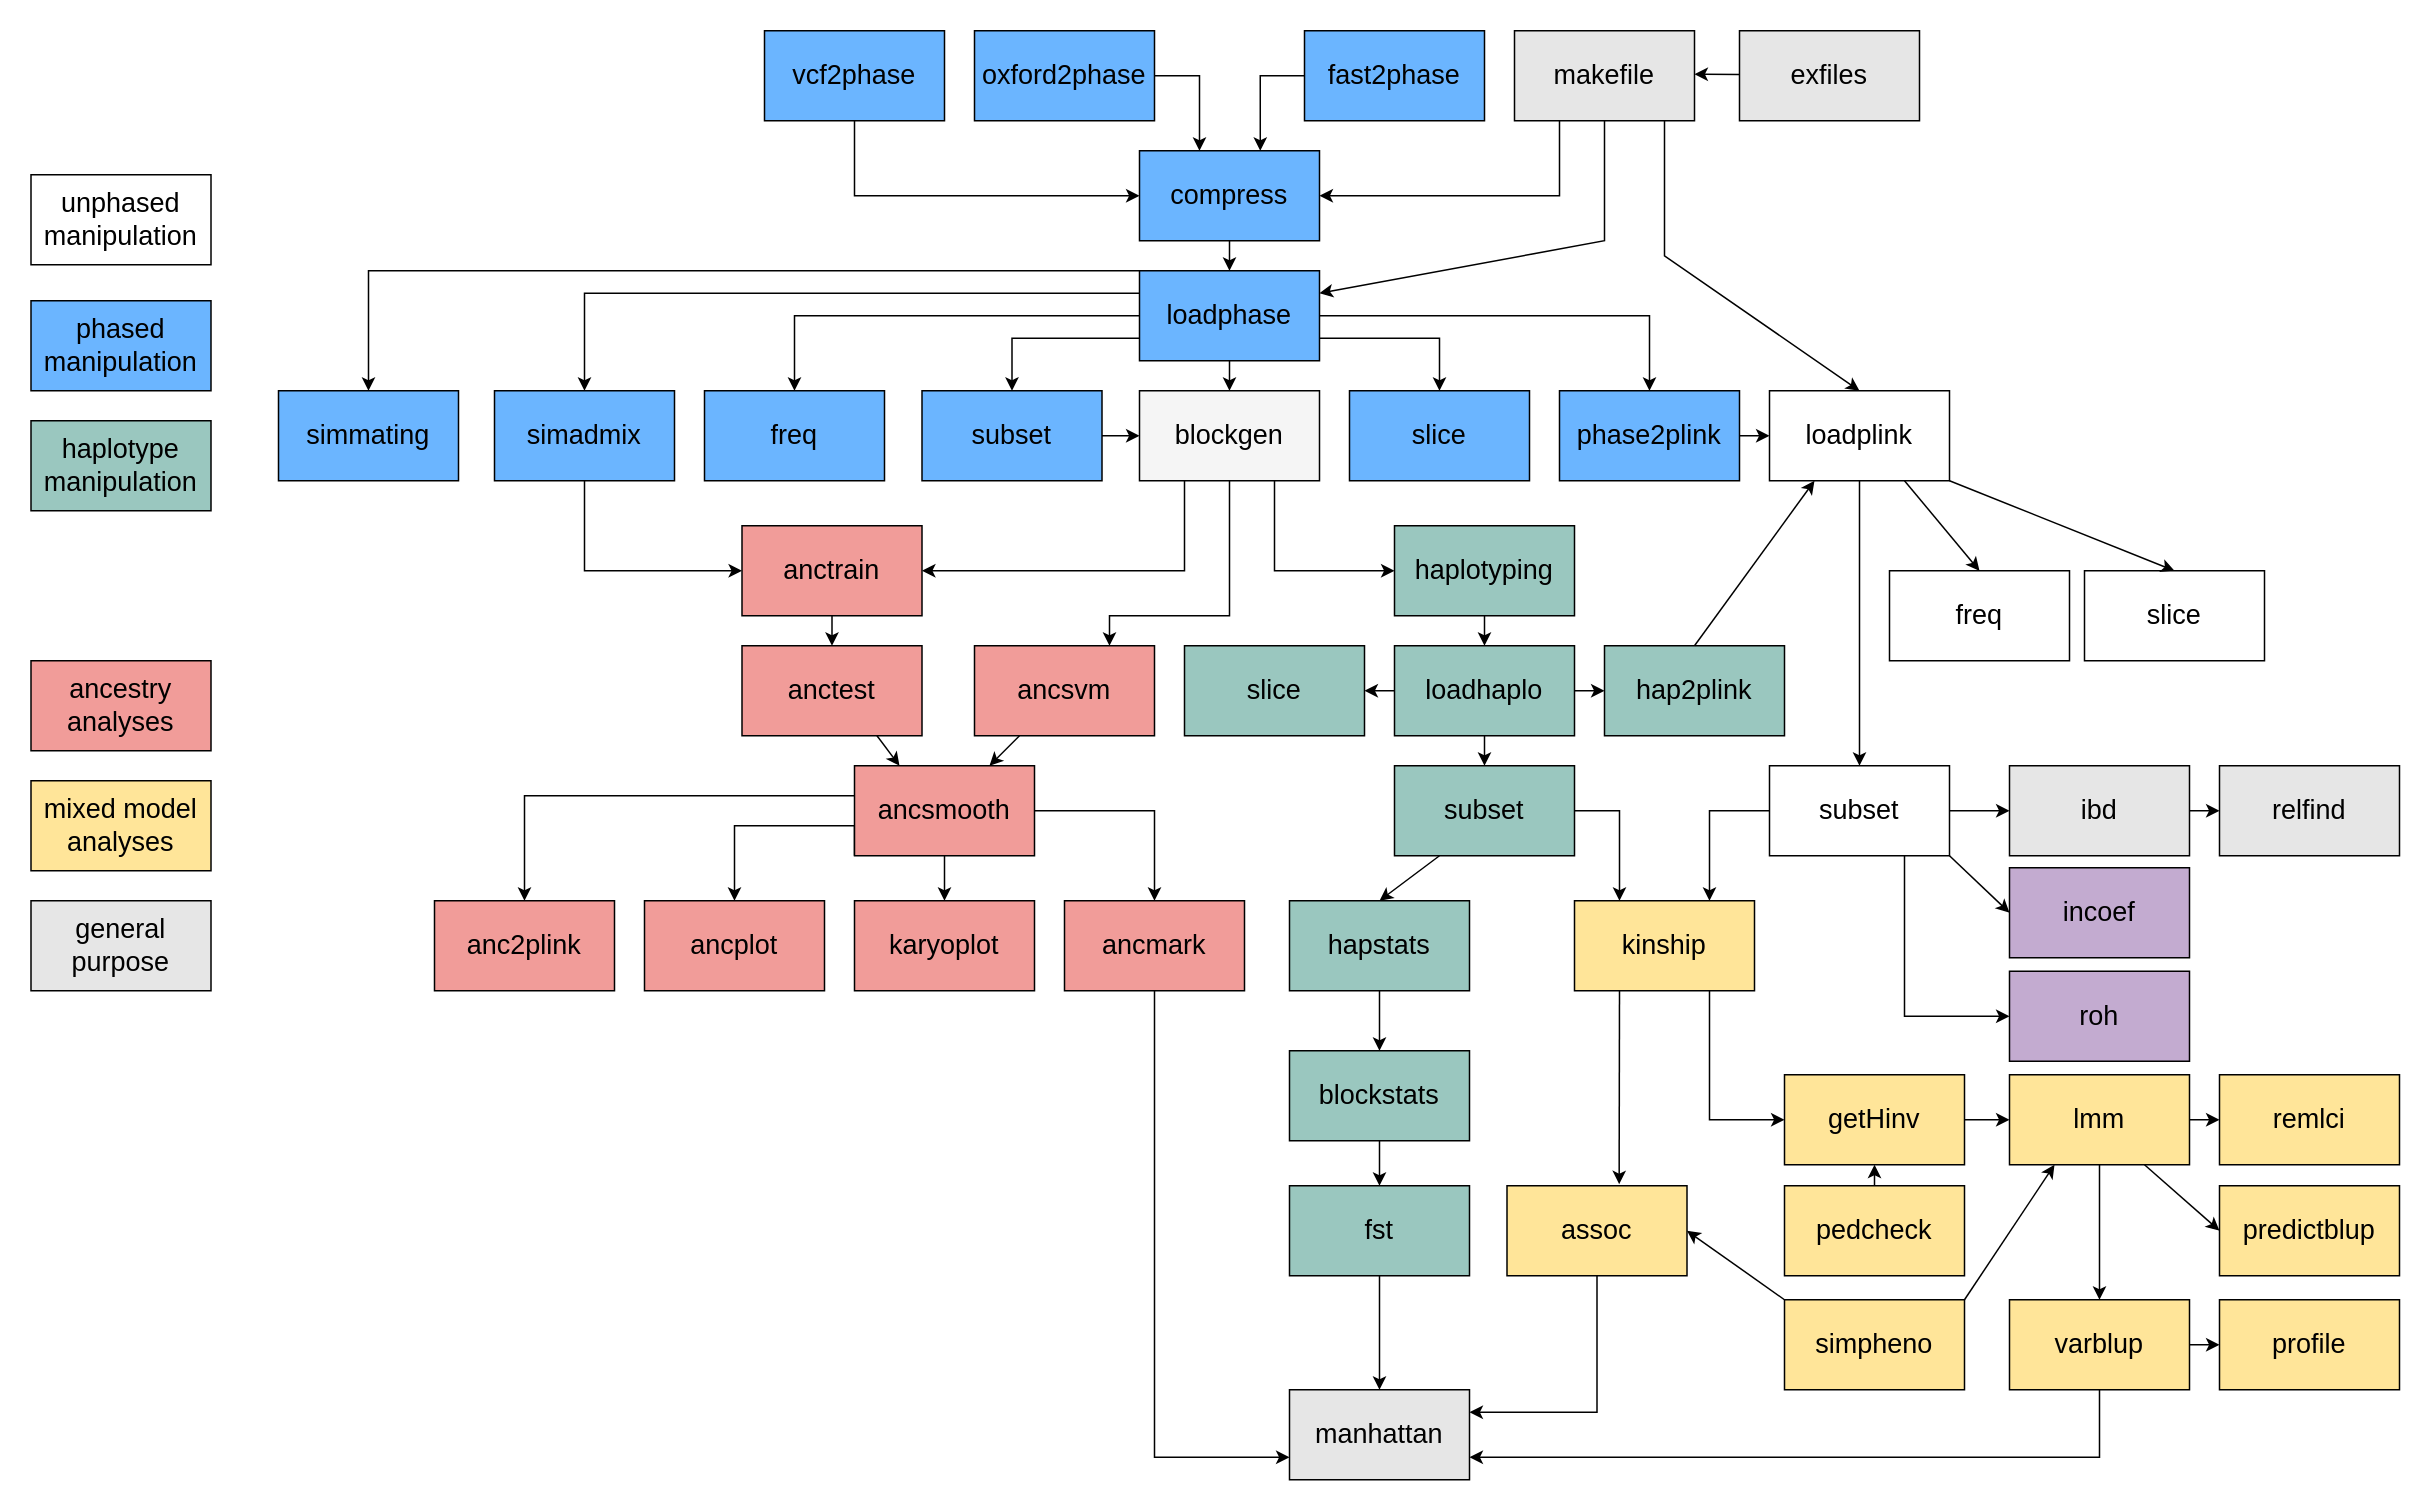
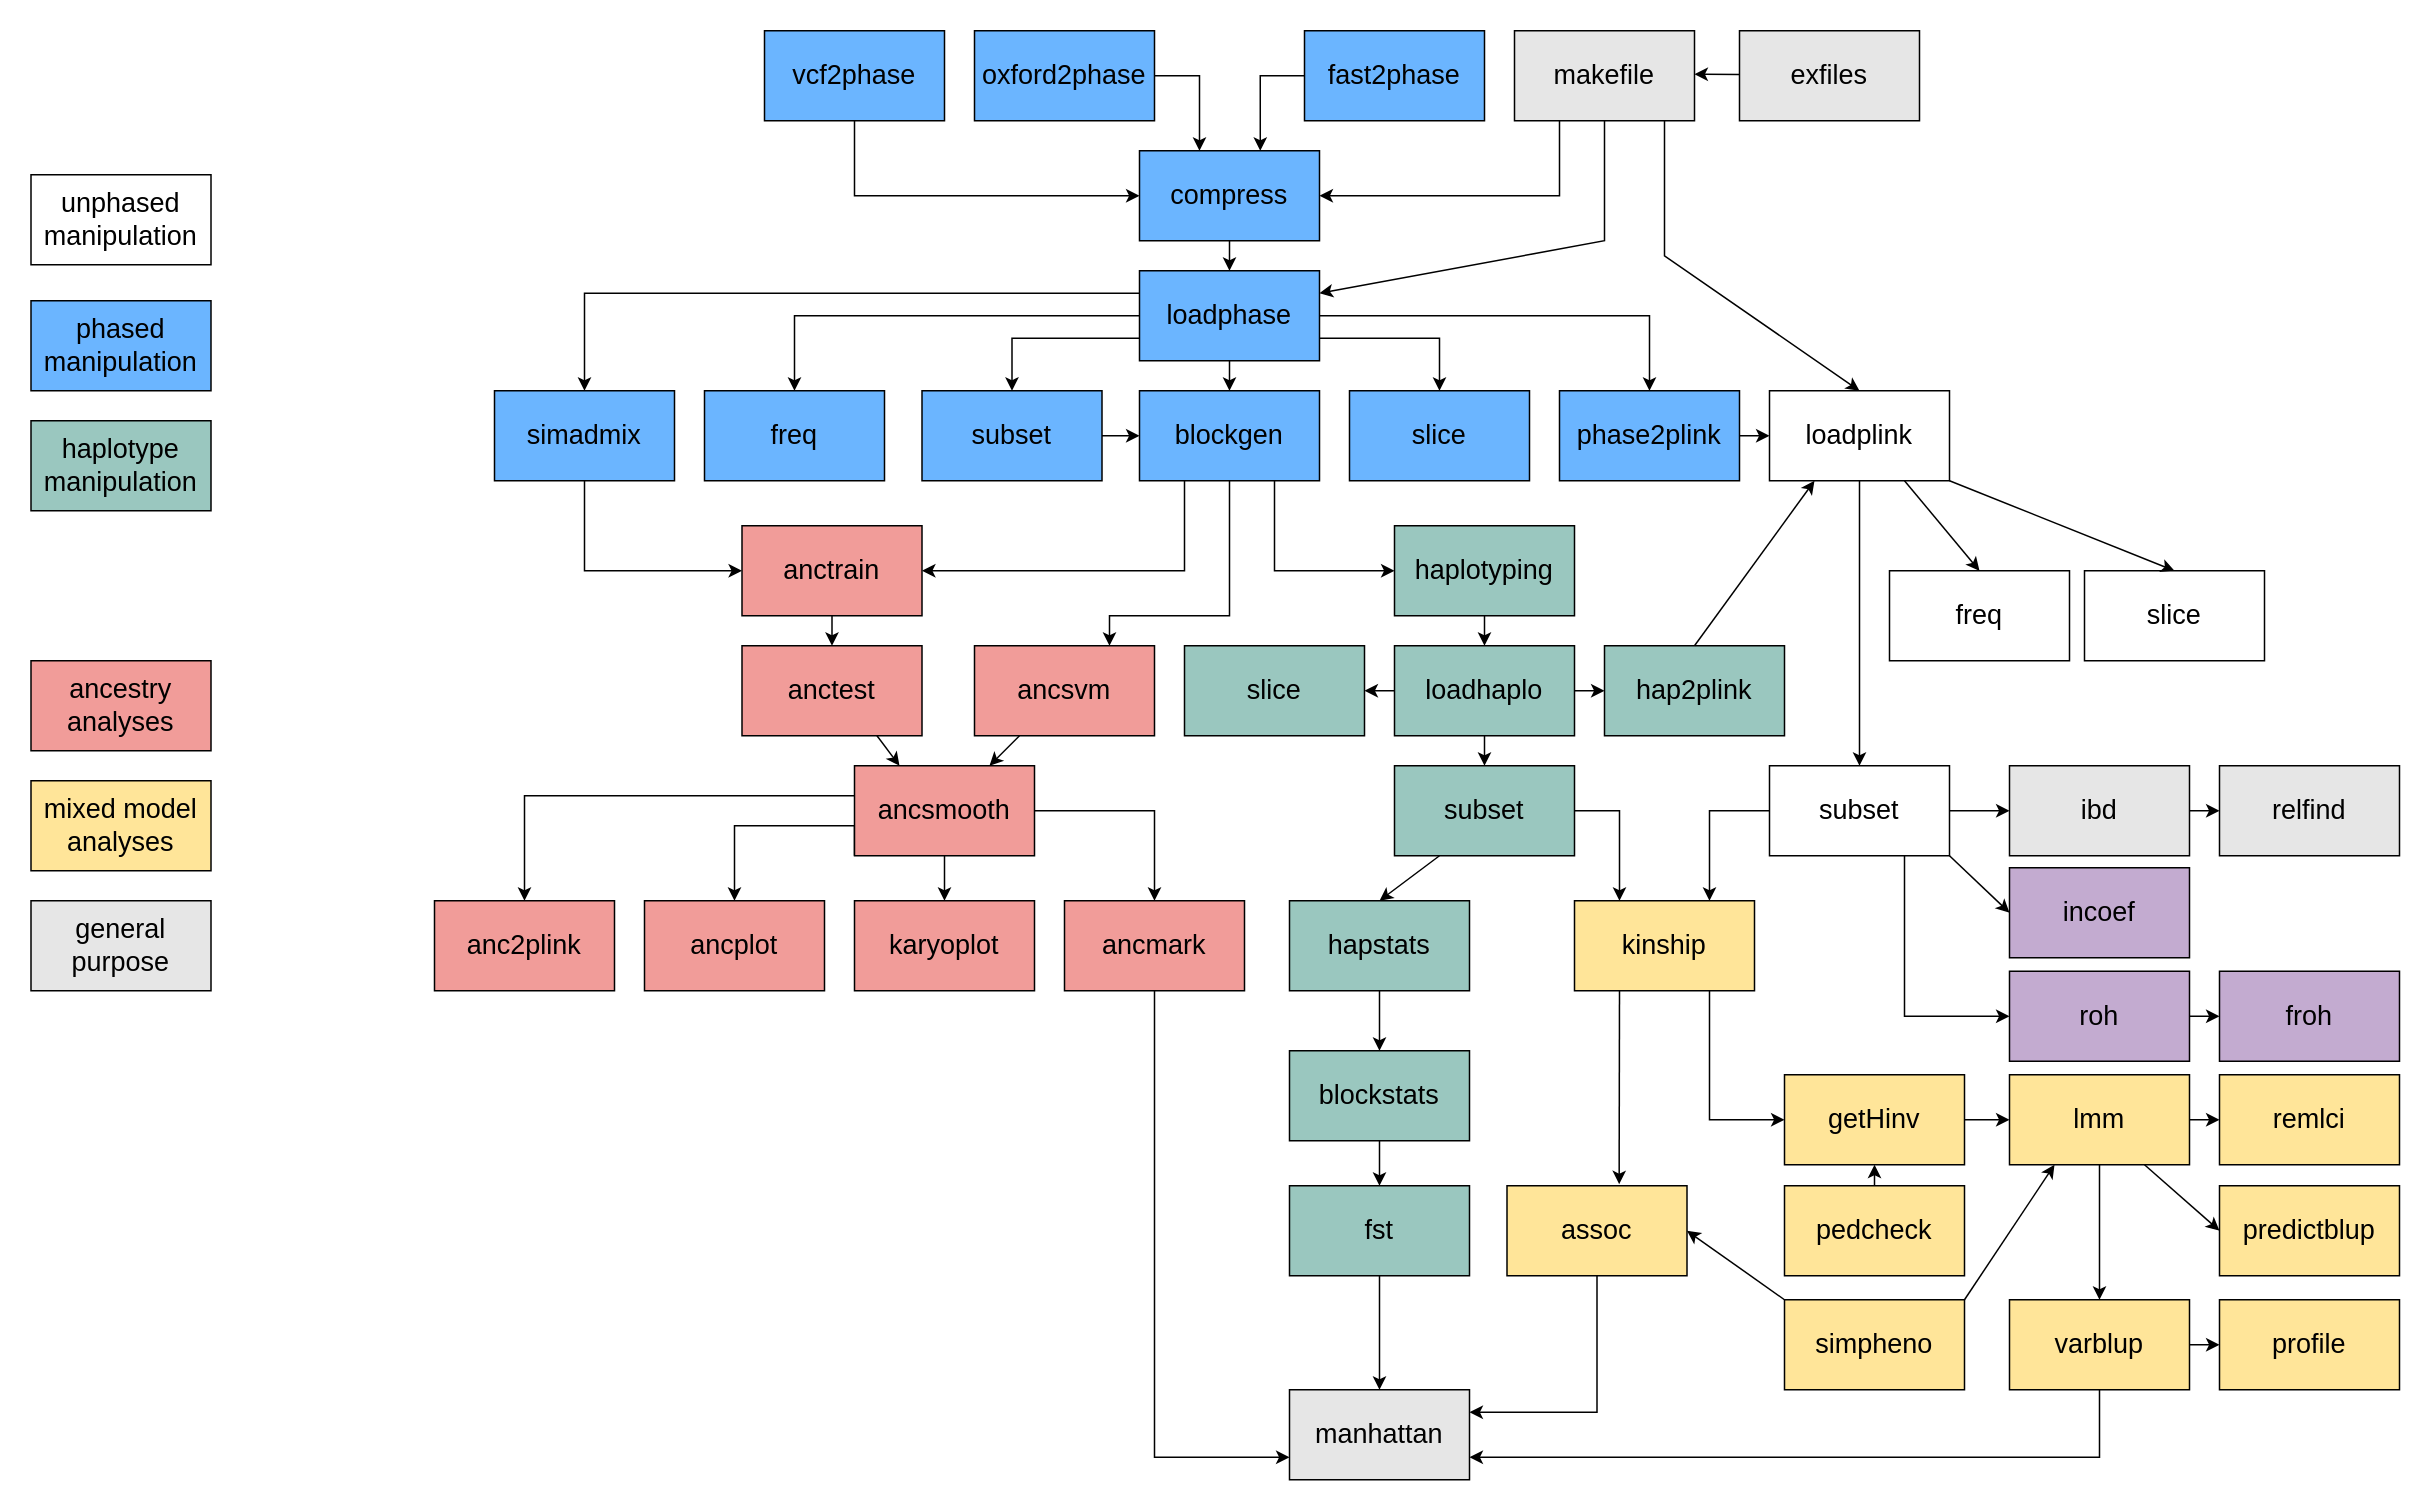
(699, 271) -> none
(368, 436) -> none
(1229, 436) -> (1229, 436)
none -> (2199, 1016)
none -> (2309, 1016)
